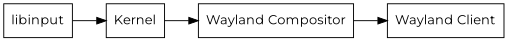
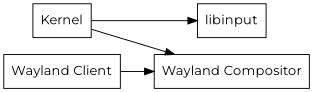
(85, 21) -> (140, 21)
(366, 21) -> (133, 71)
